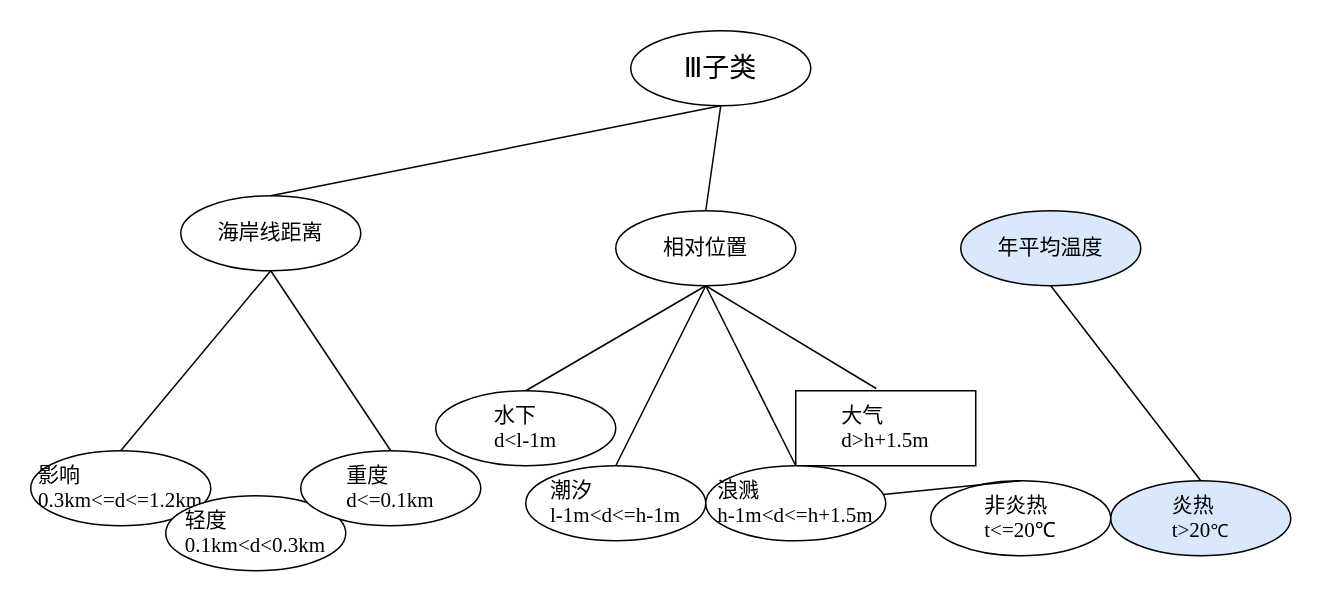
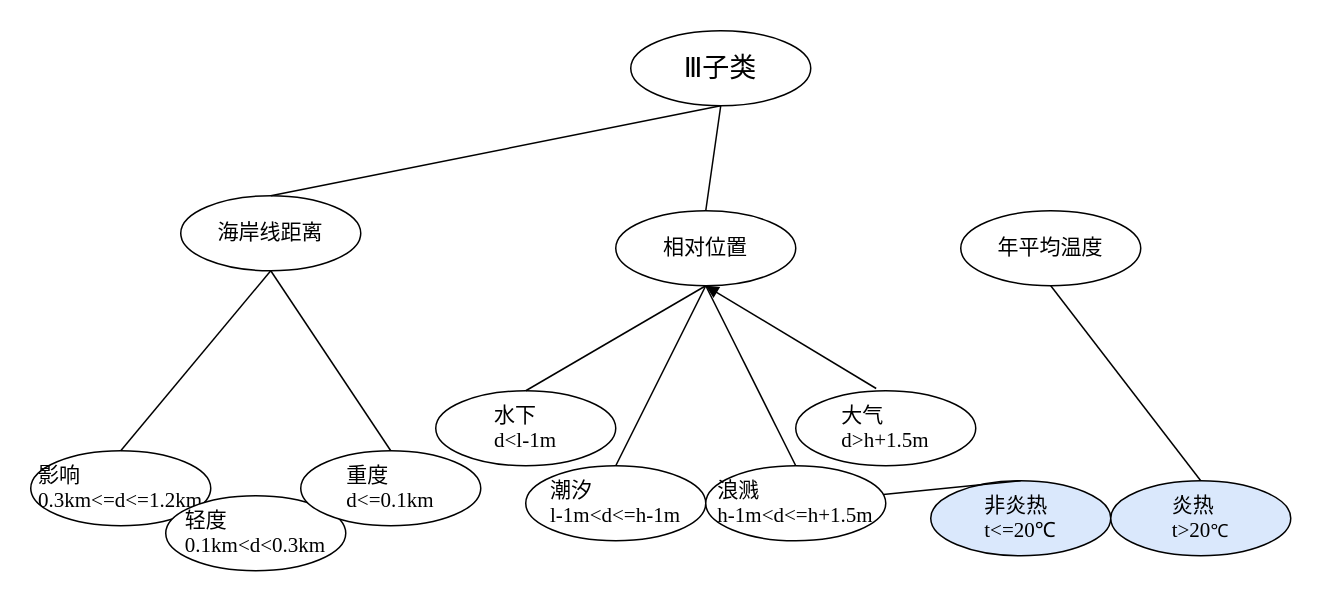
(1051, 248) -> (1051, 248)
(713, 290) -> (717, 293)
(886, 428) -> (886, 428)
(1021, 518) -> (1021, 518)
